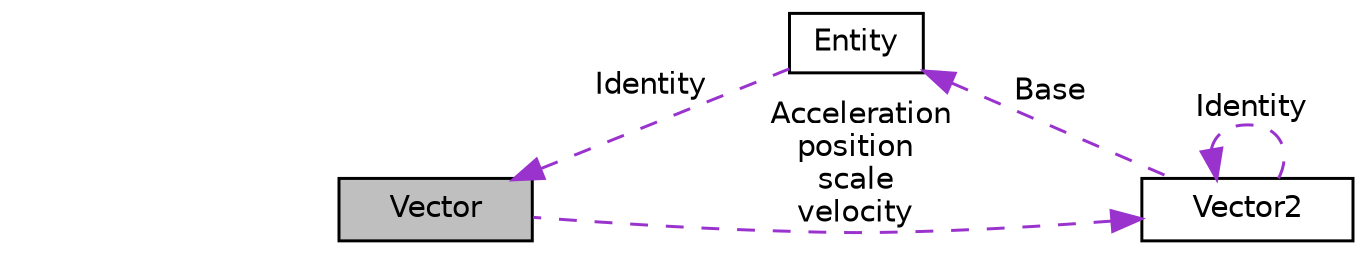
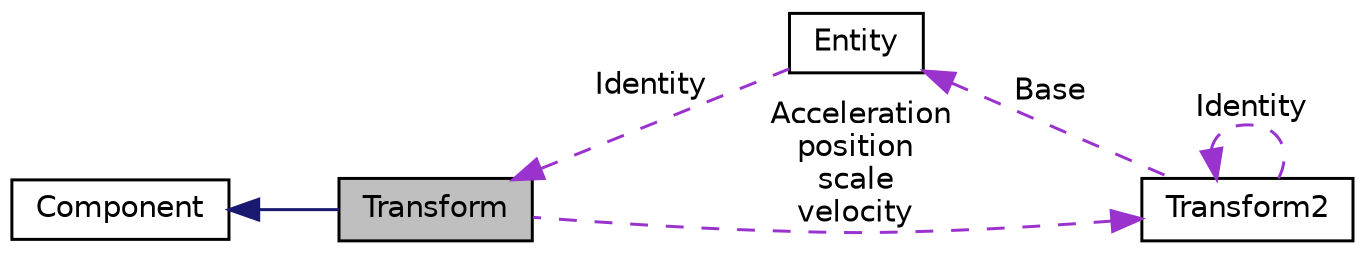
none -> (120, 210)
(436, 210) -> (436, 210)
(1247, 210) -> (1247, 210)
